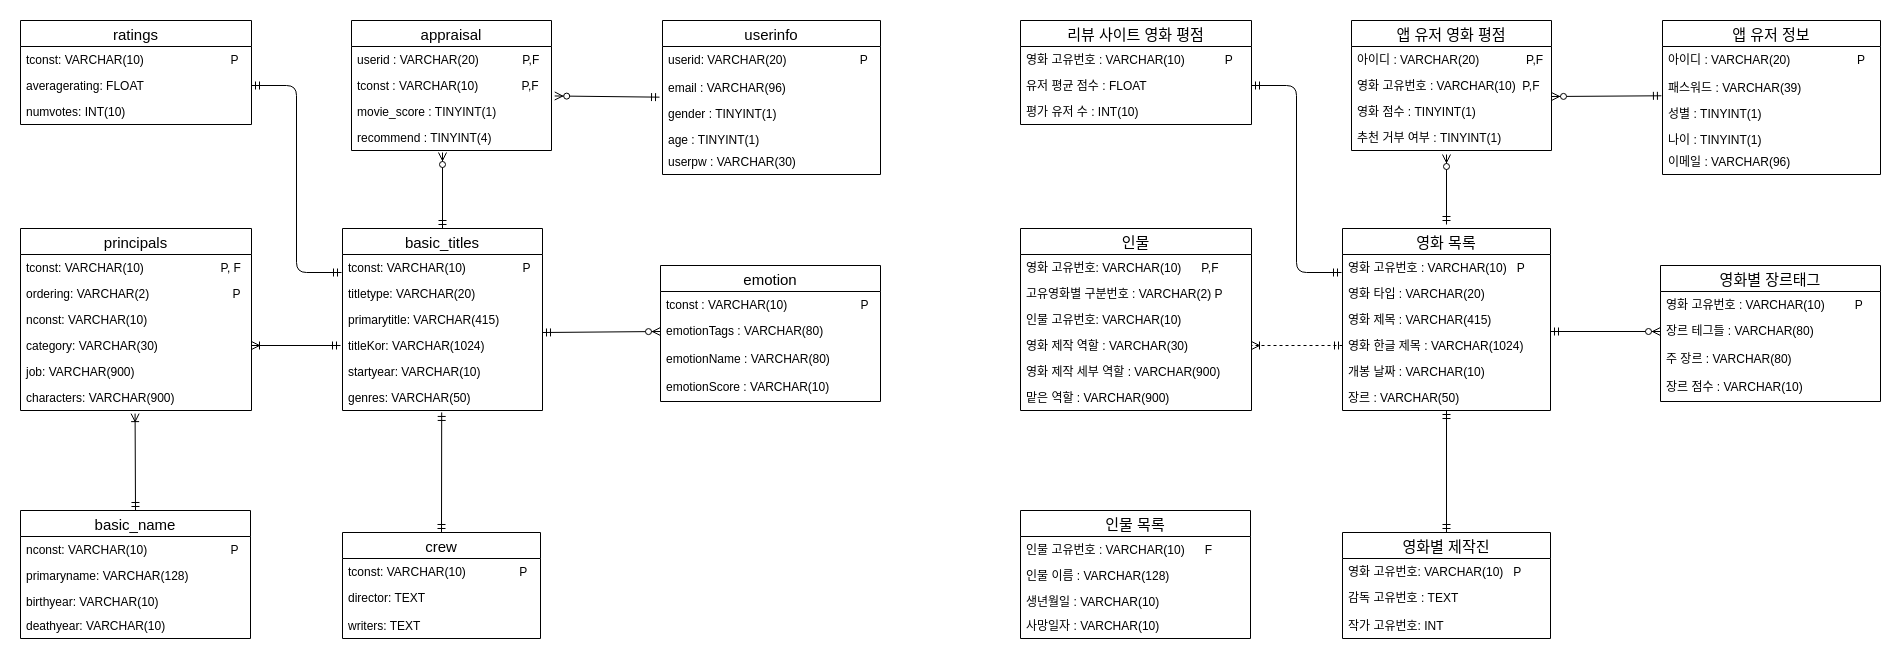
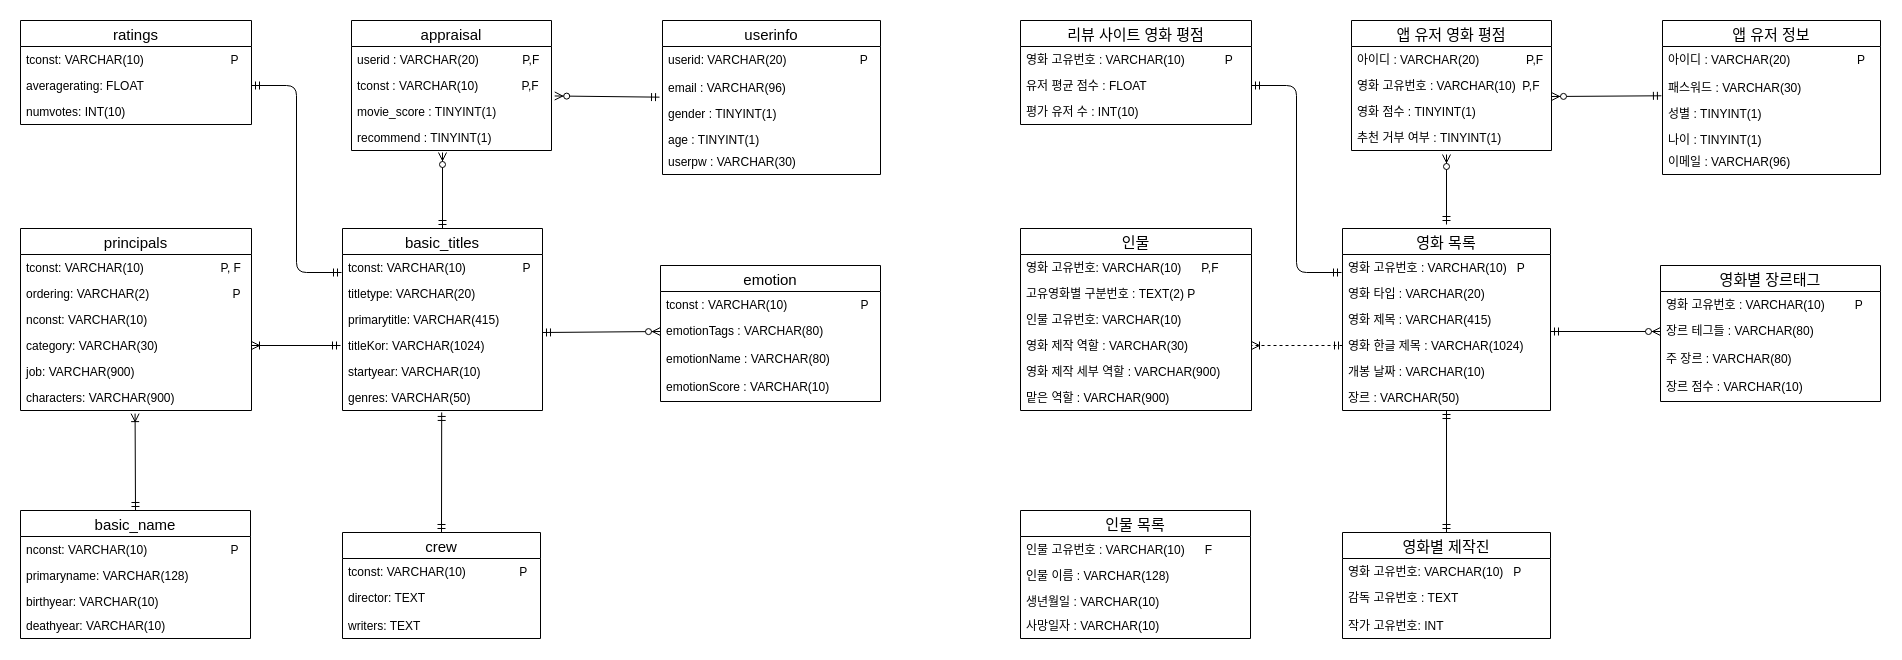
(1734, 88) -> (1734, 88)
(426, 138) -> (426, 138)
(1126, 294) -> (1116, 294)
